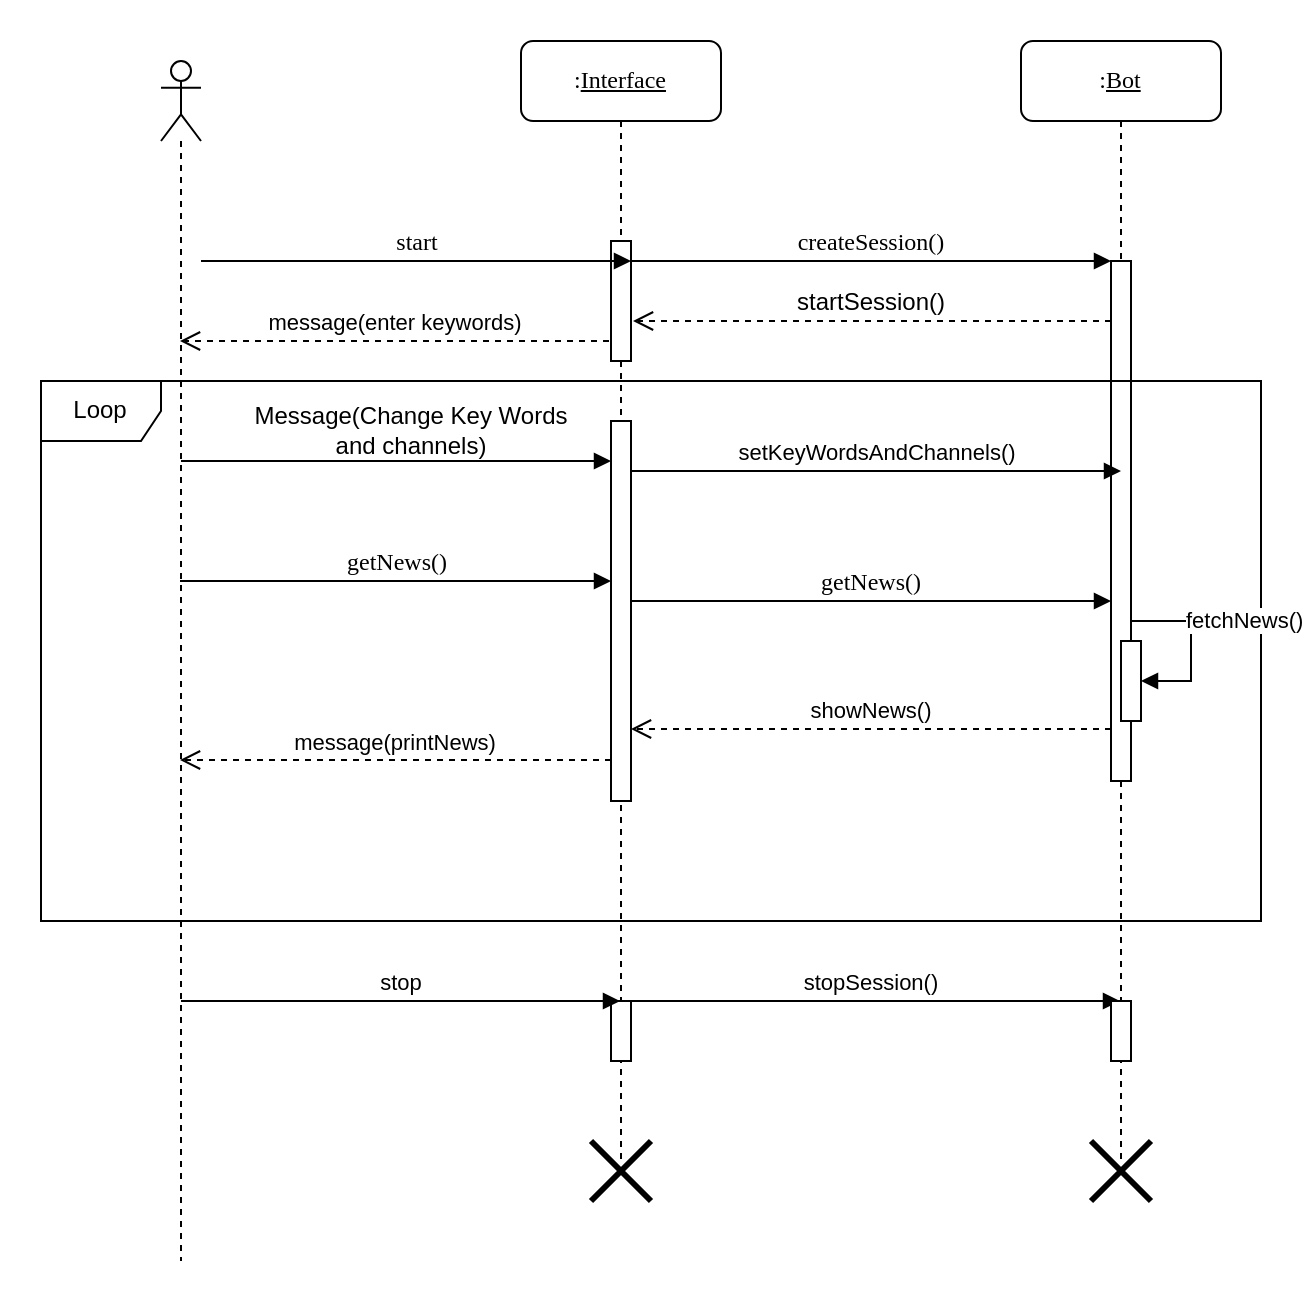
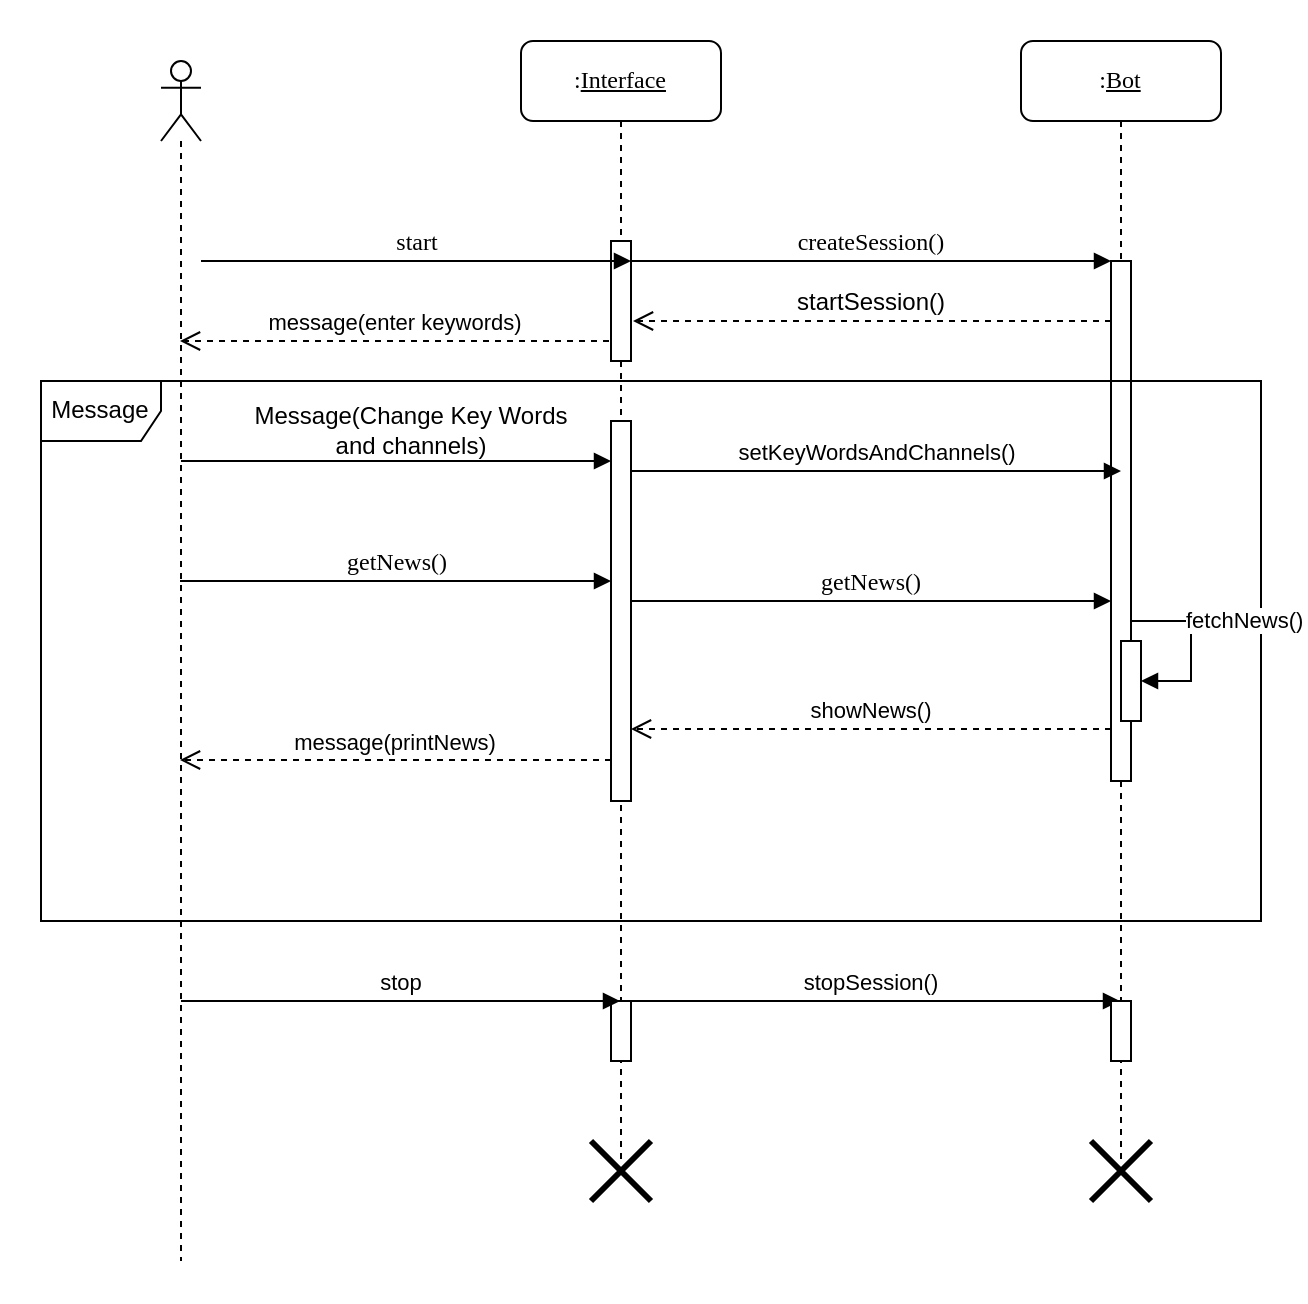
(101, 411) -> (101, 411)
